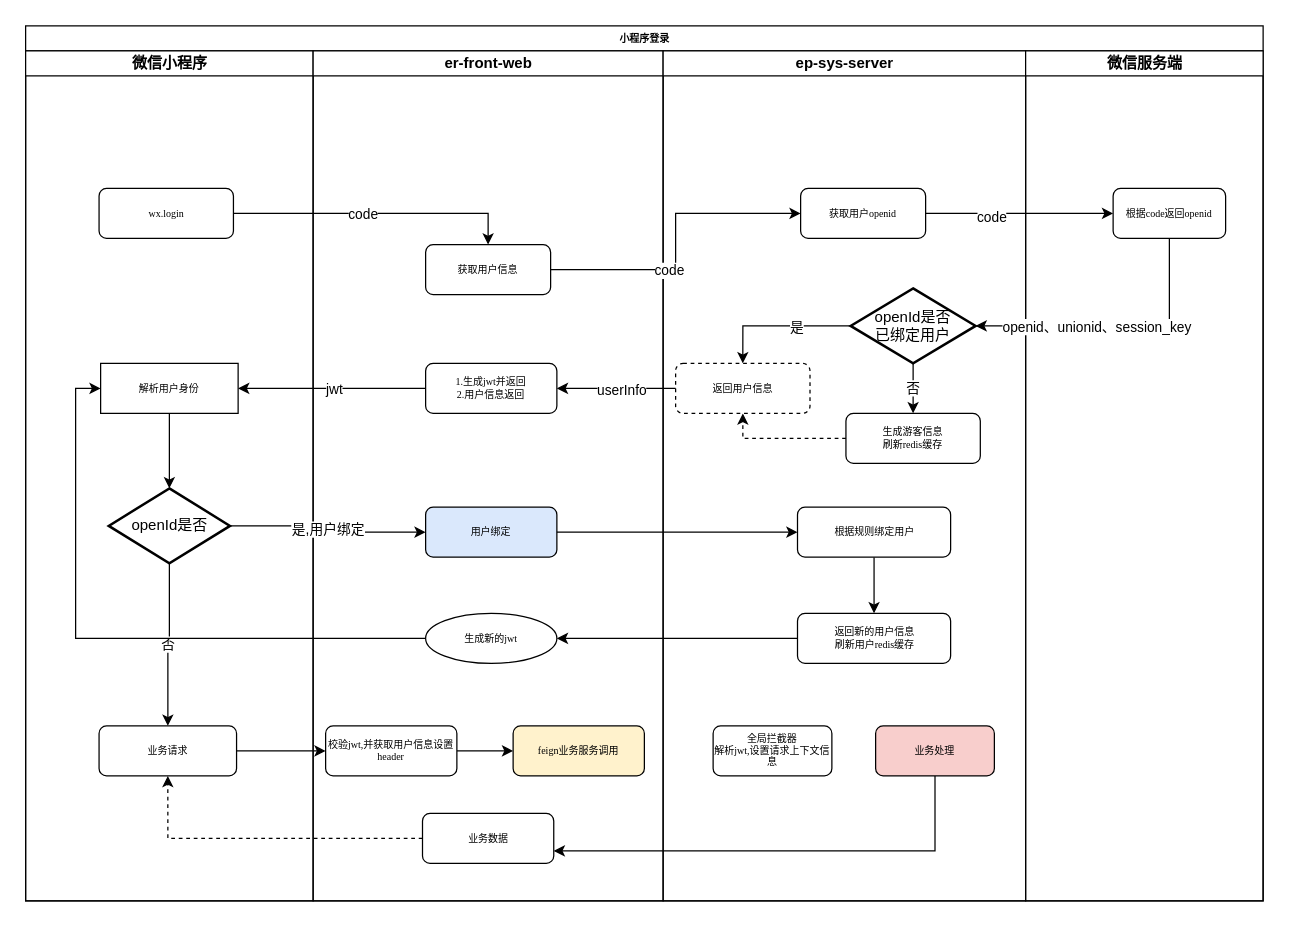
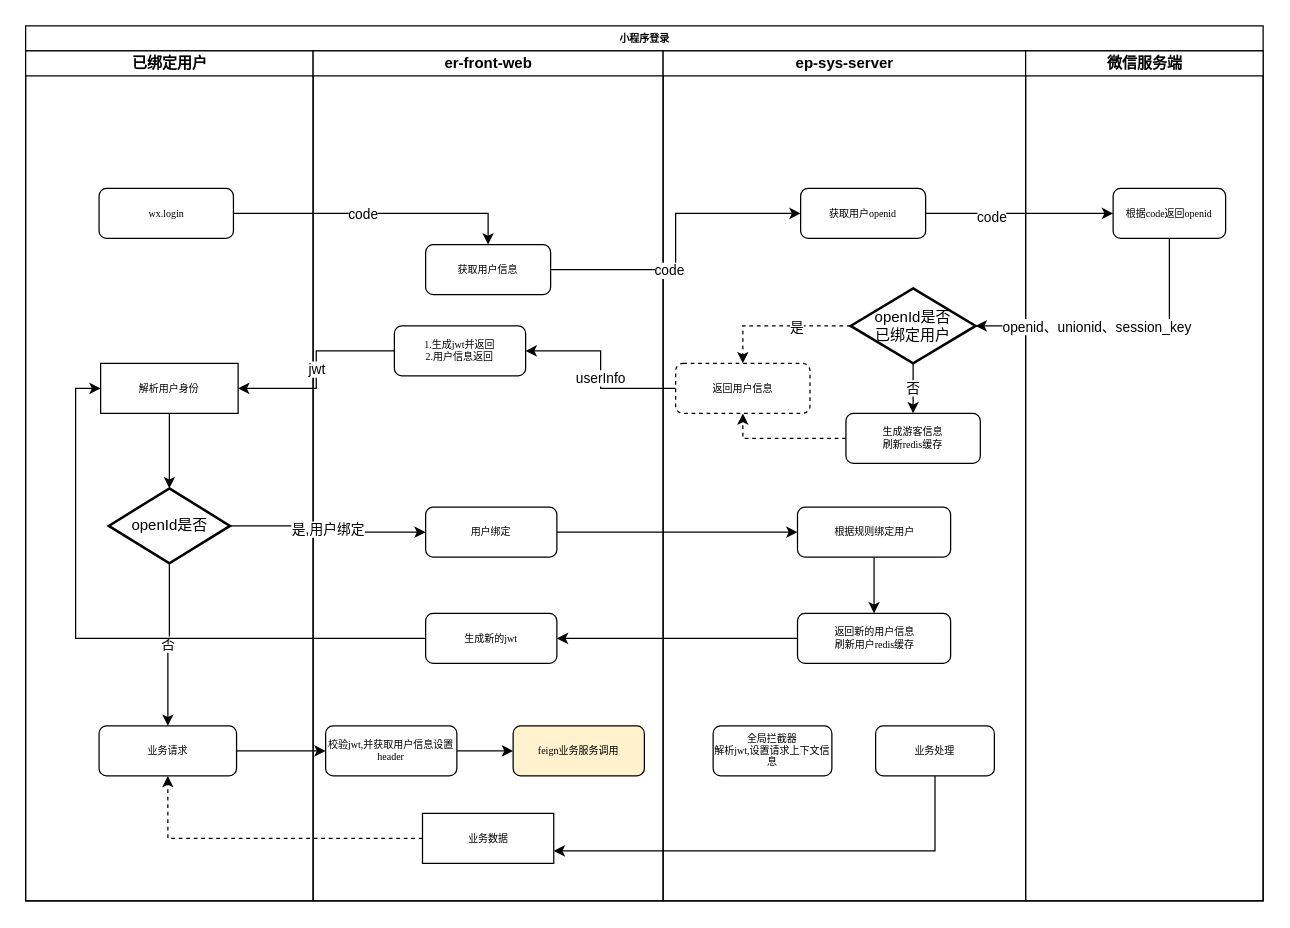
(170, 63) -> (170, 63)
(752, 326) -> (752, 326)
(491, 388) -> (460, 351)
(491, 532) -> (491, 532)
(491, 638) -> (491, 638)
(935, 751) -> (935, 751)
(488, 838) -> (488, 838)
